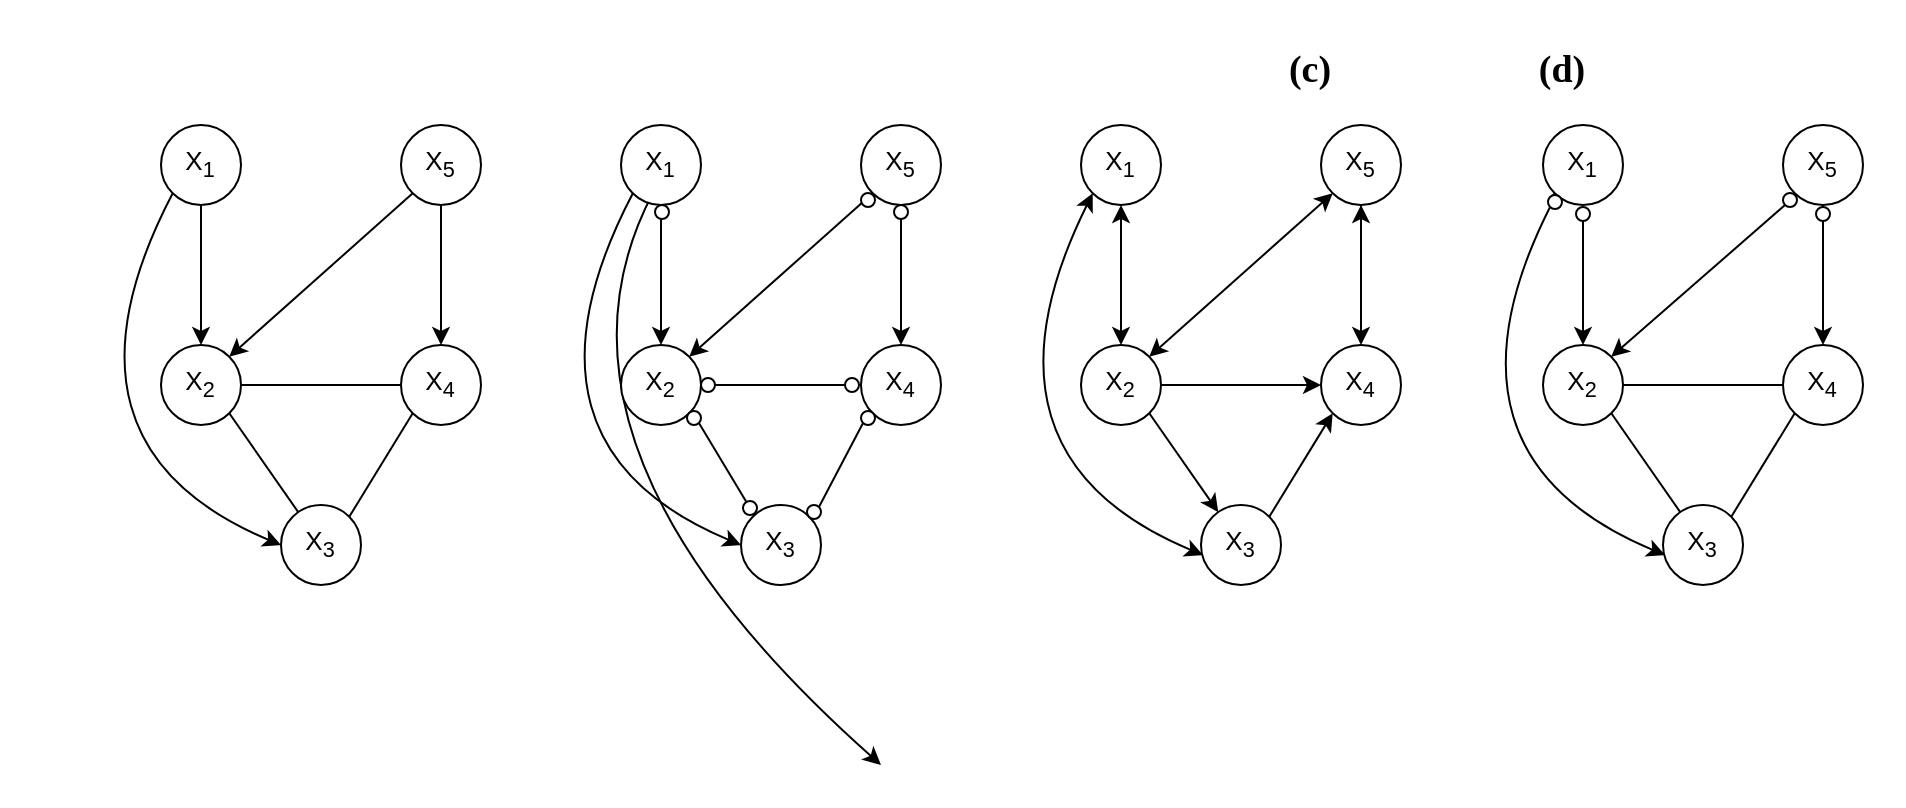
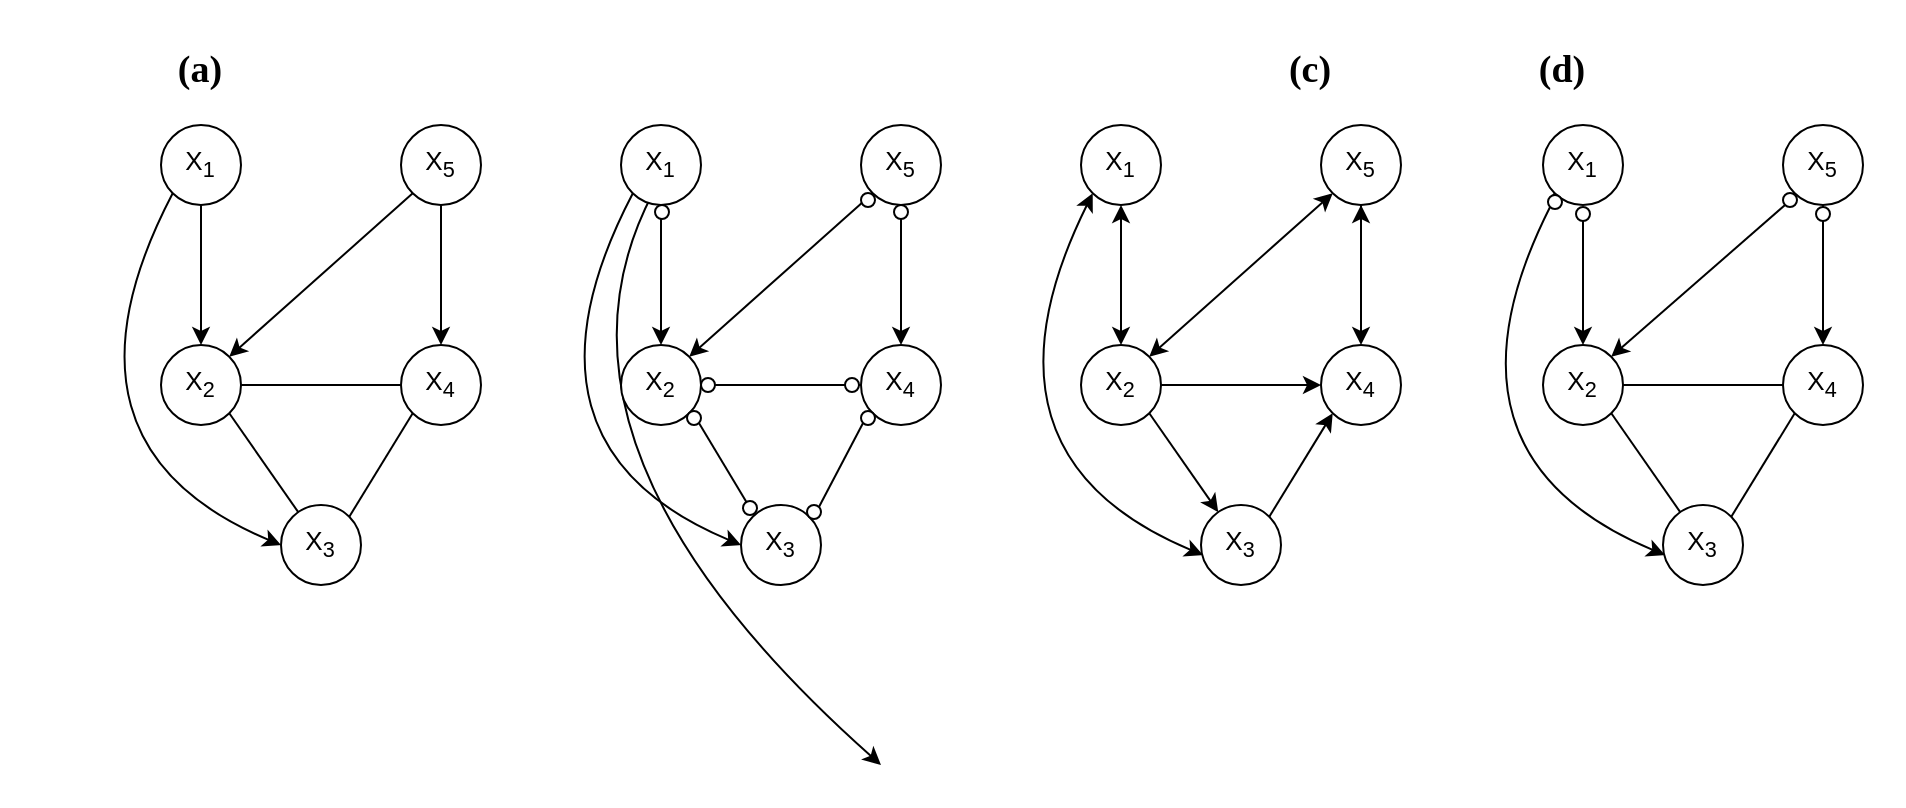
none -> (201, 71)
